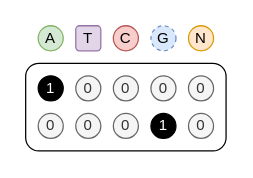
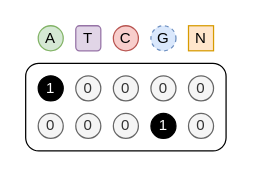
(201, 38) -> (201, 38)
